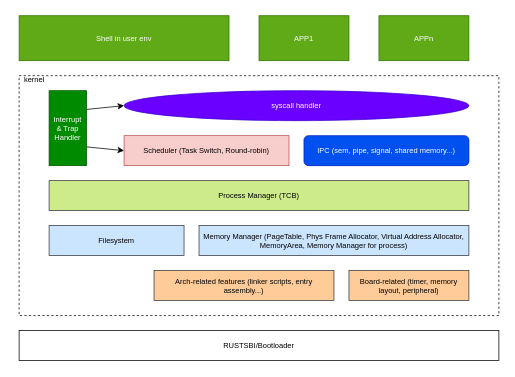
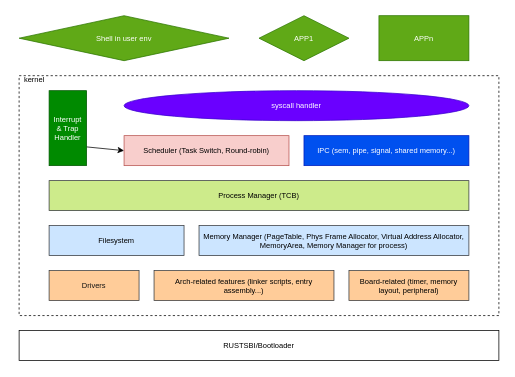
(124, 38) -> (124, 38)
(304, 38) -> (304, 38)
(103, 107) -> none
(387, 150) -> (387, 150)
none -> (94, 285)
